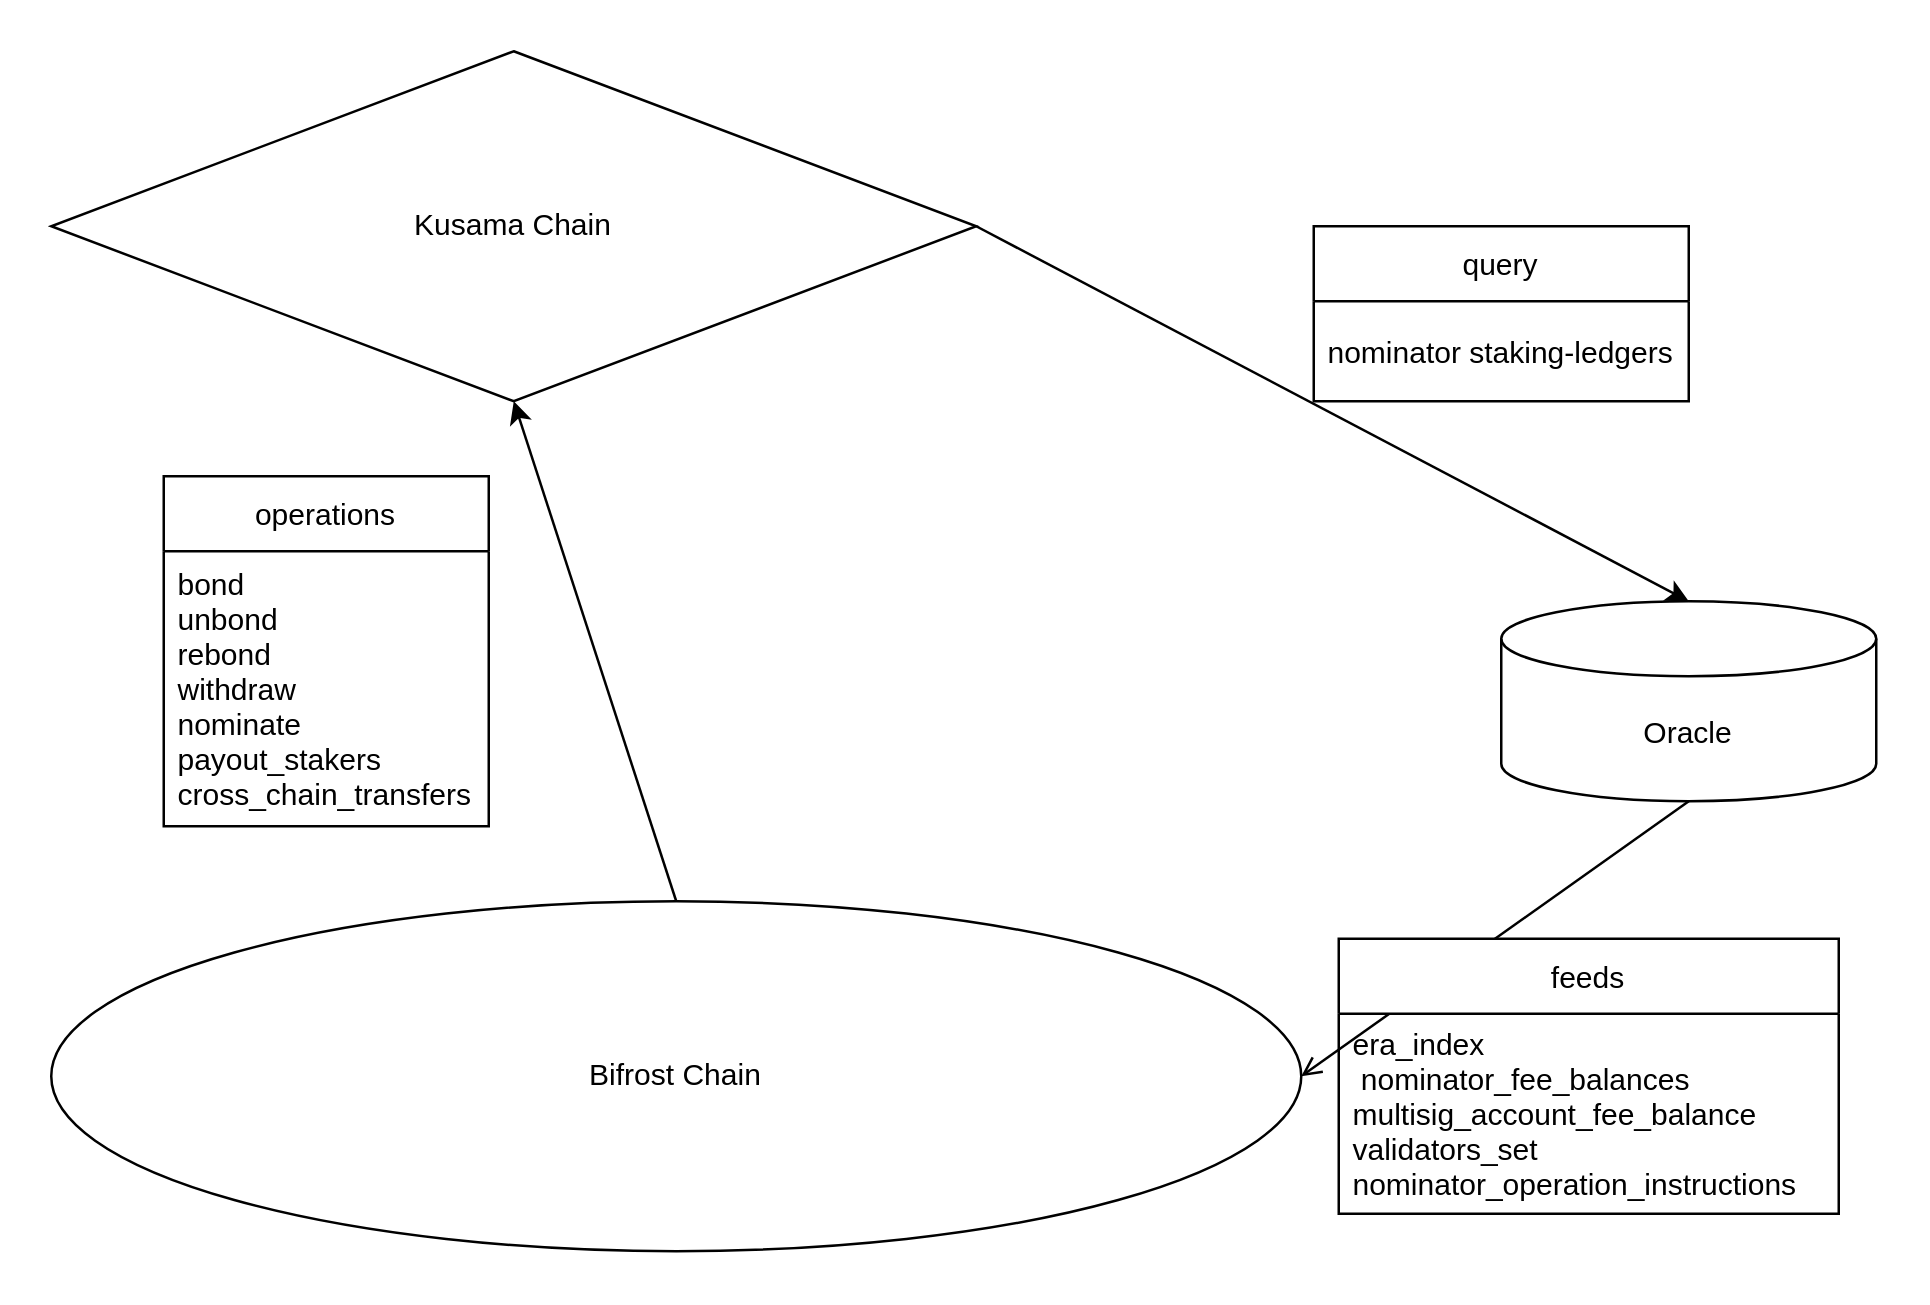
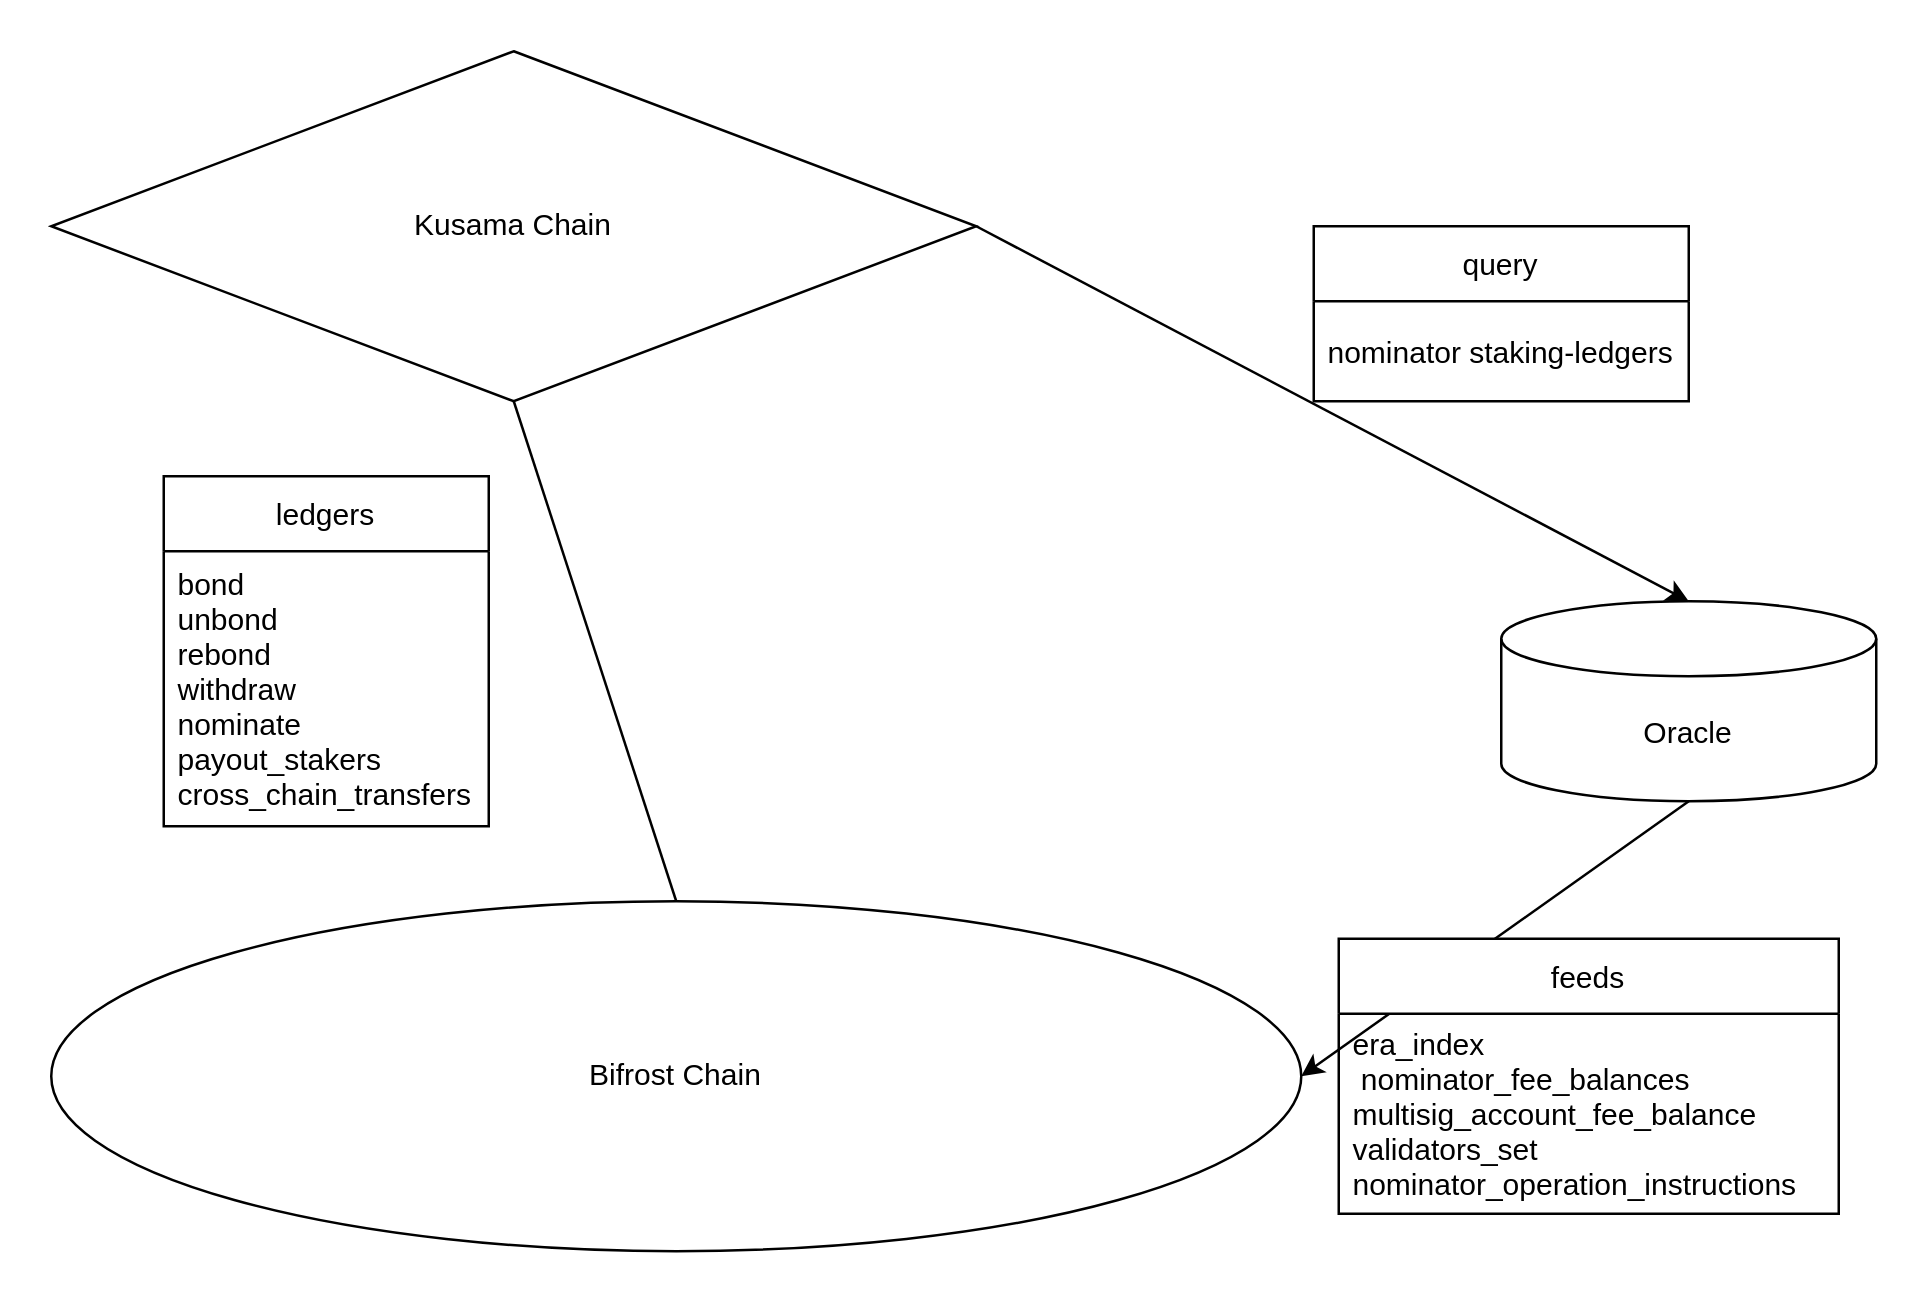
(519, 418) -> (517, 411)
(325, 515) -> (325, 515)
(1312, 1068) -> (1316, 1066)
